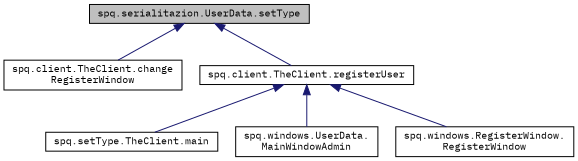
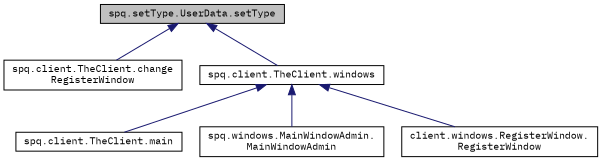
(199, 14) -> (192, 14)
(307, 75) -> (292, 75)
(132, 142) -> (99, 142)
(307, 142) -> (292, 142)
(485, 142) -> (500, 142)
